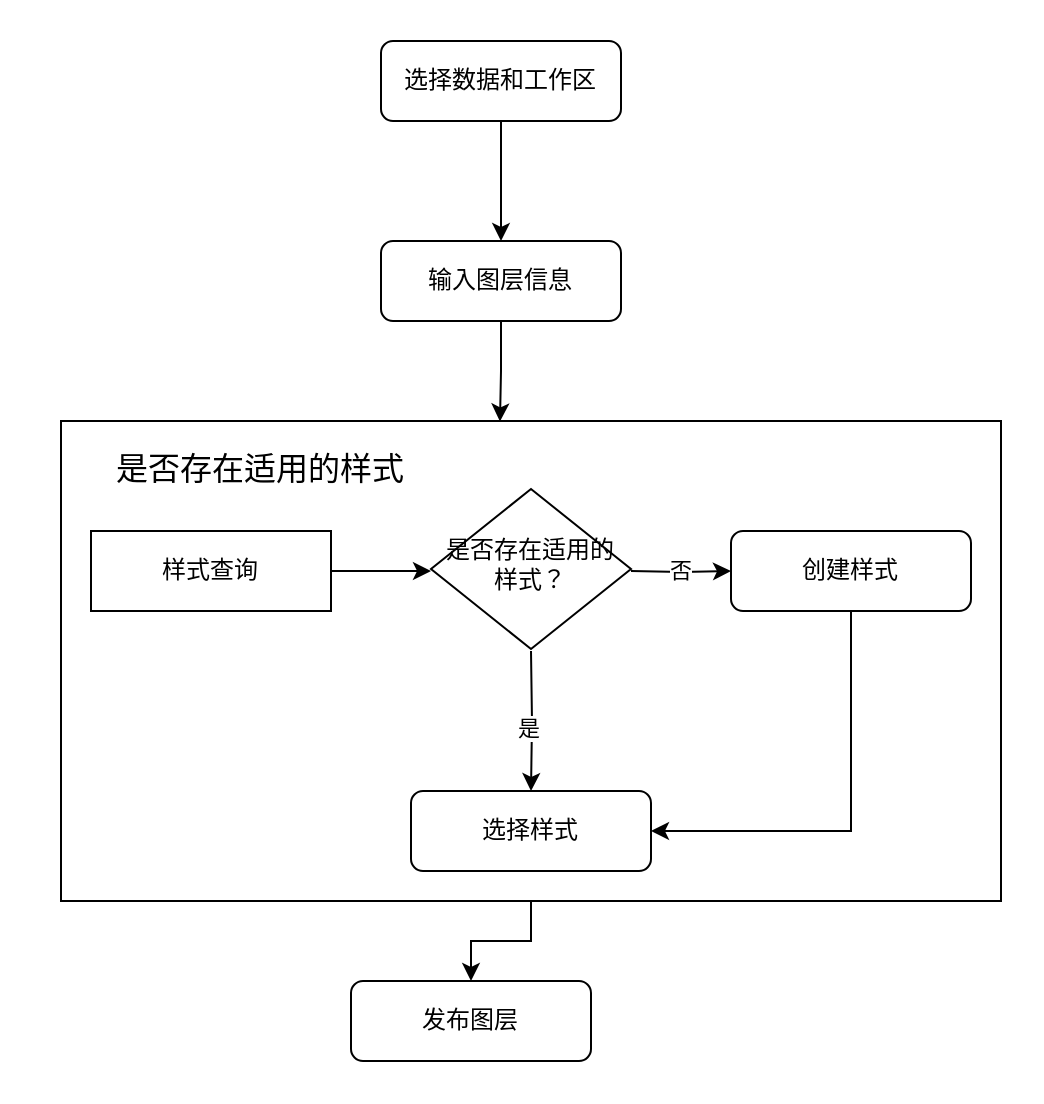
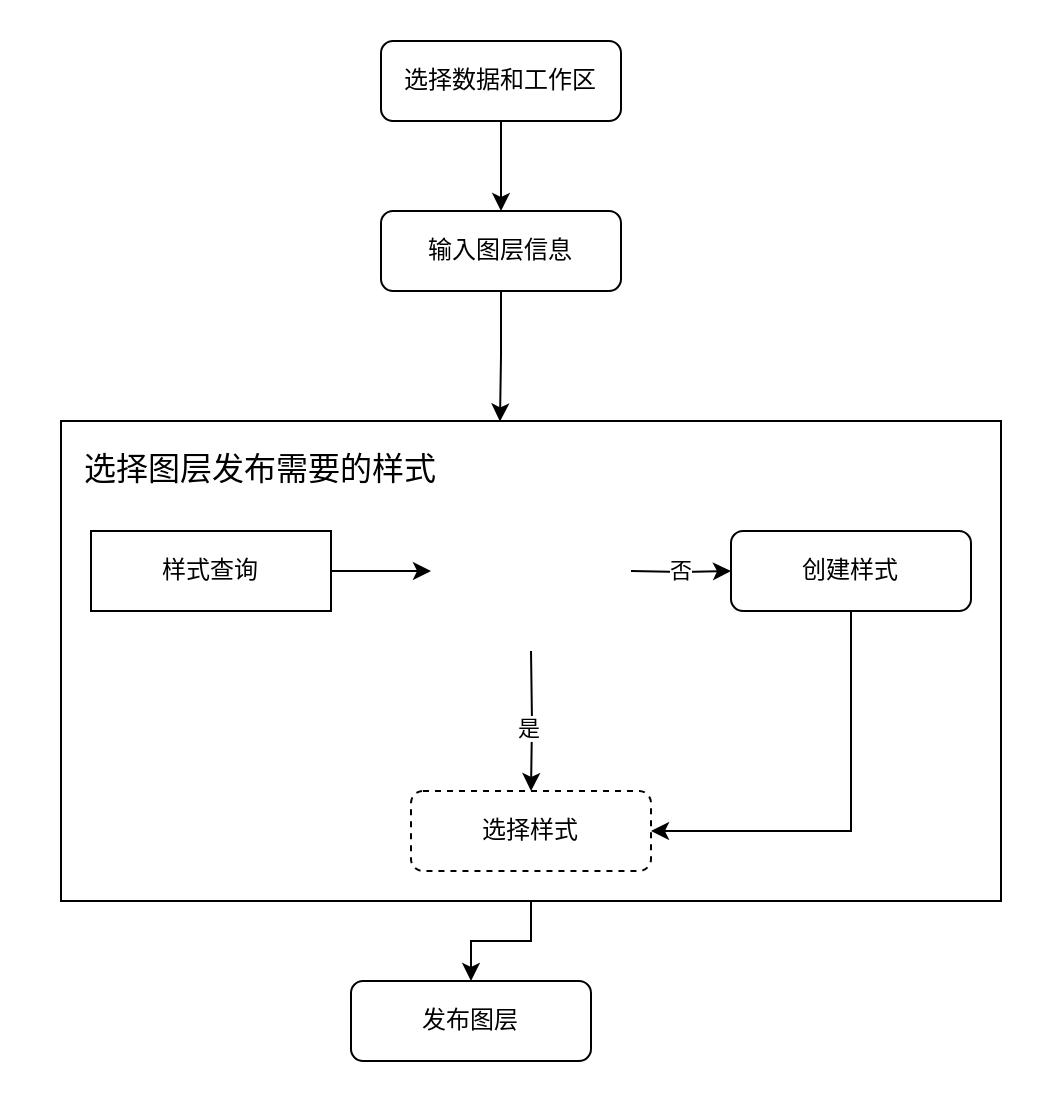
(501, 281) -> (501, 251)
(261, 469) -> (261, 469)
(531, 569) -> none
(531, 831) -> (531, 831)
